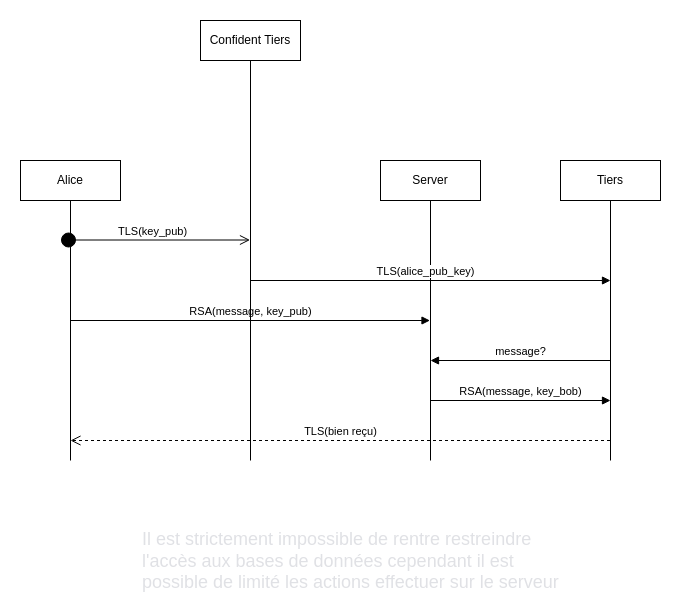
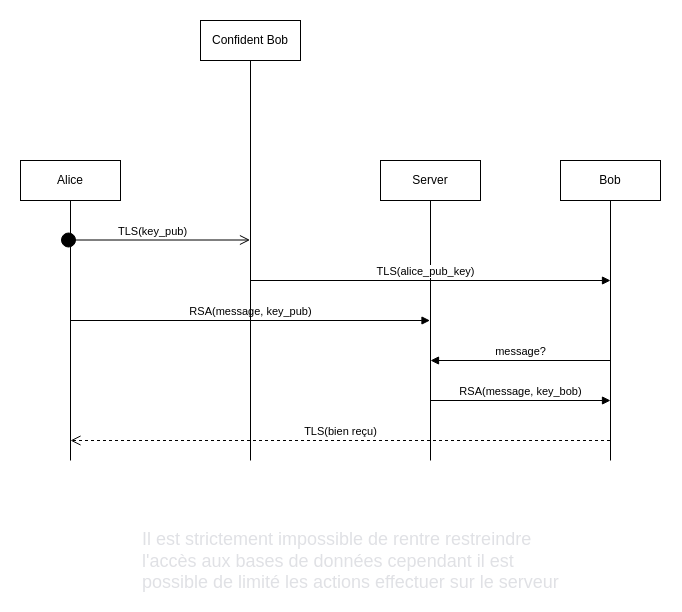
(251, 41) -> (251, 41)
(611, 181) -> (611, 181)
